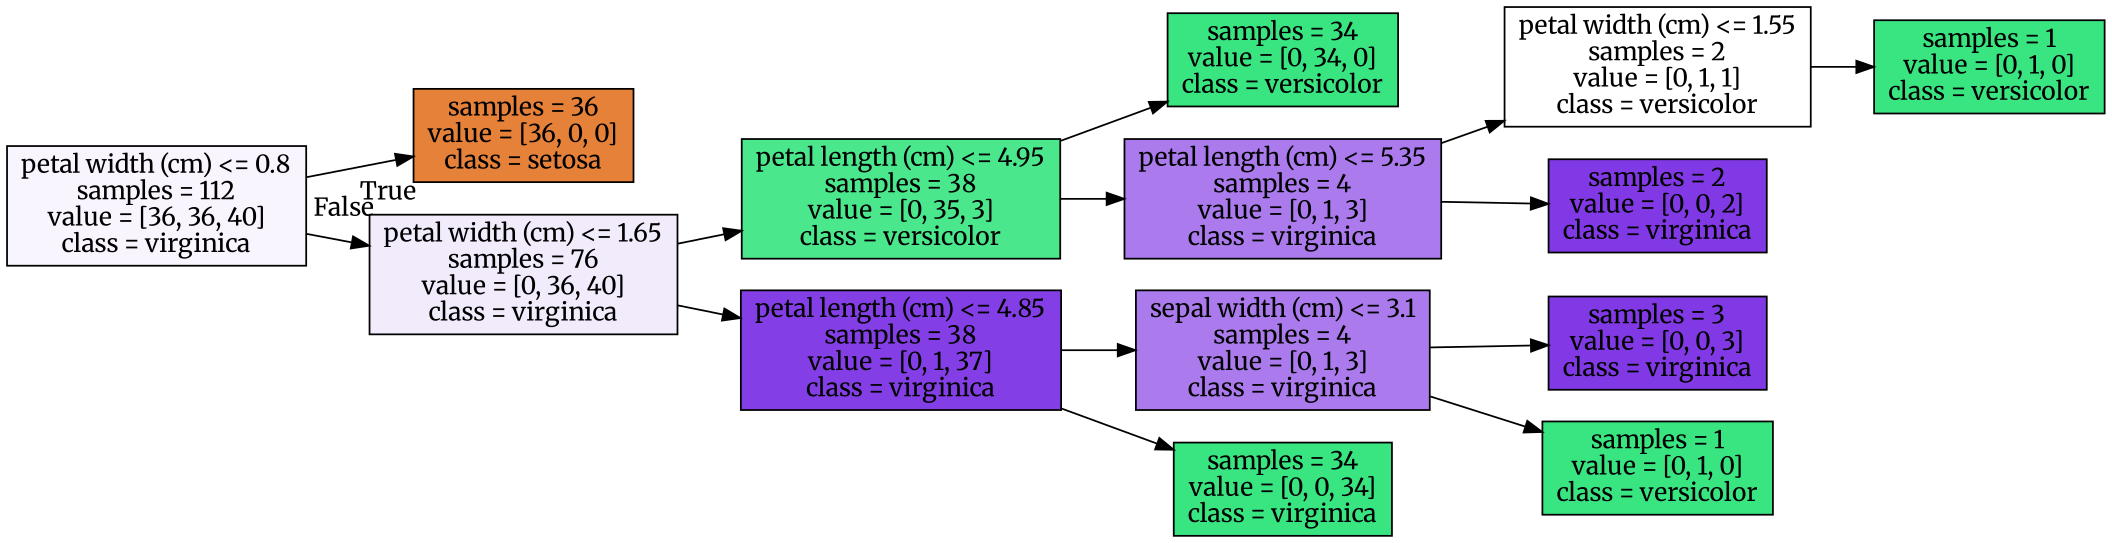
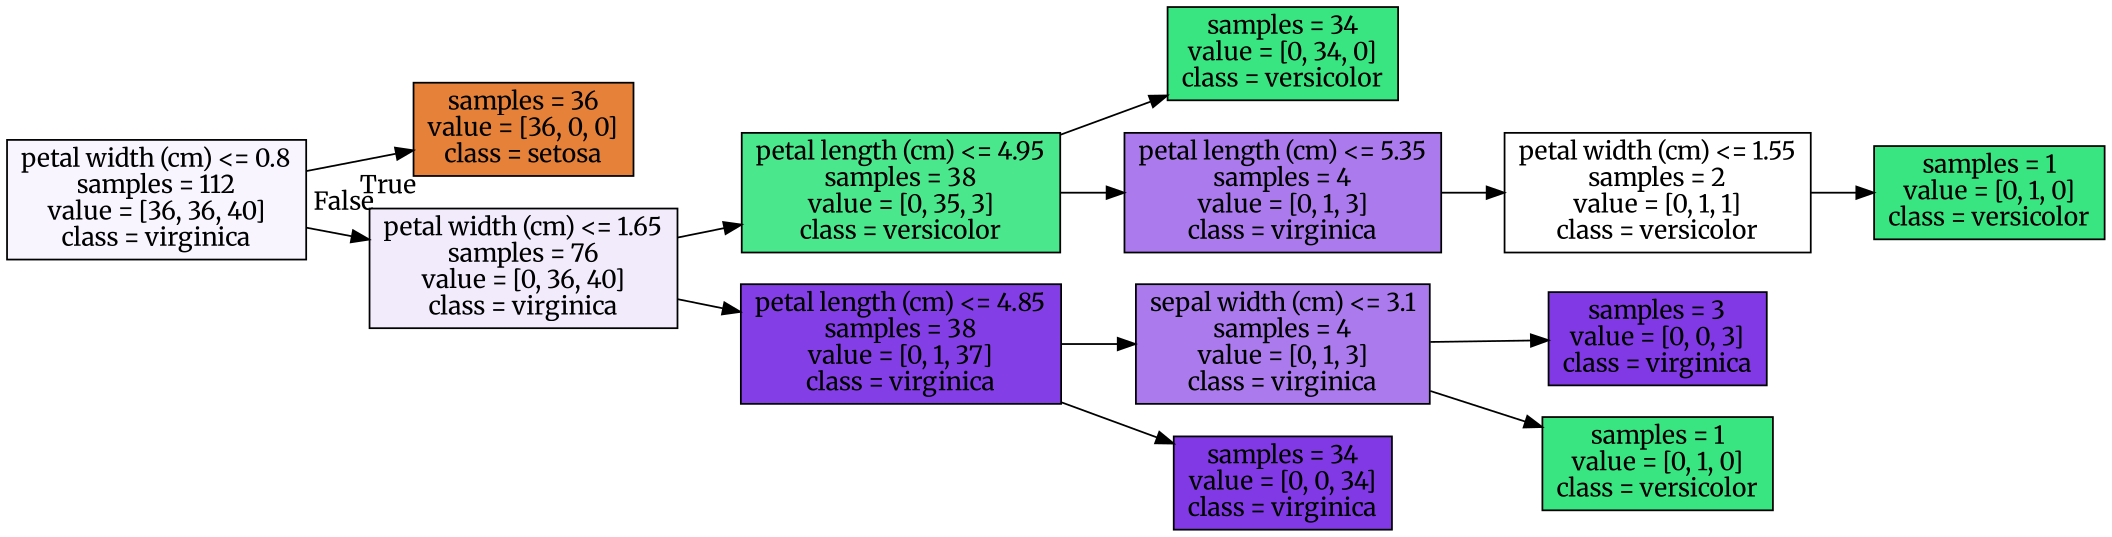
(1658, 206) -> none
(1283, 489) -> (1283, 483)
